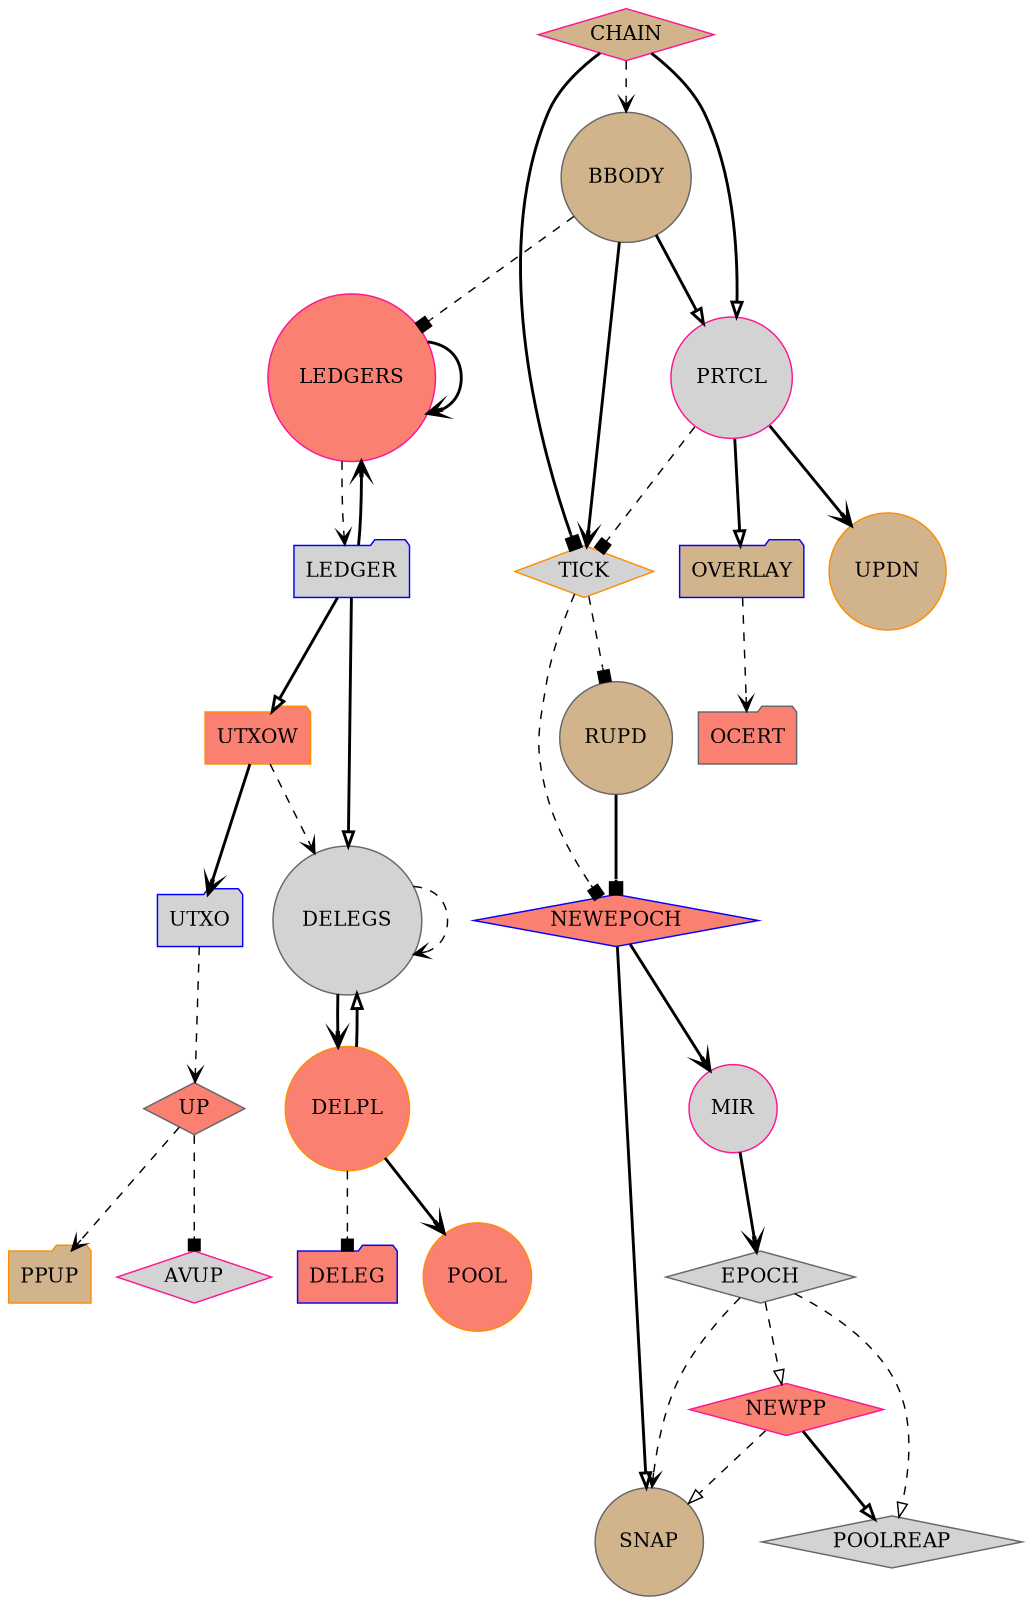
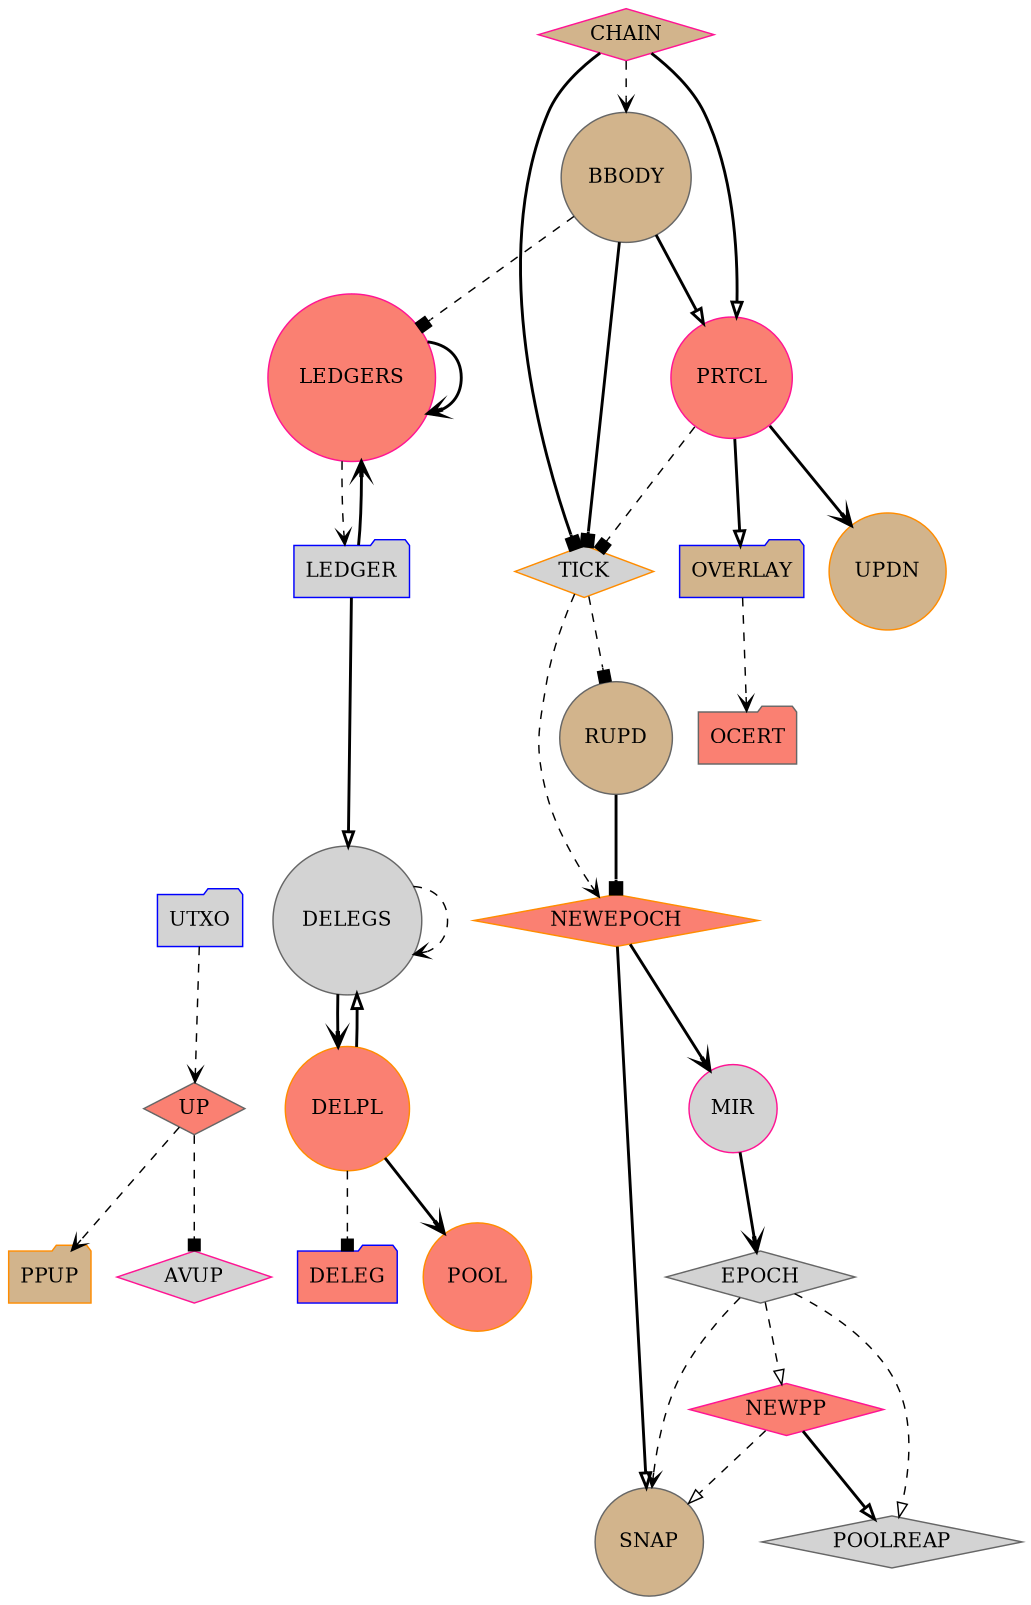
(732, 378) -> (732, 378)
(604, 387) -> (604, 387)
(258, 738) -> none
(539, 743) -> (539, 743)
(616, 921) -> (616, 921)
